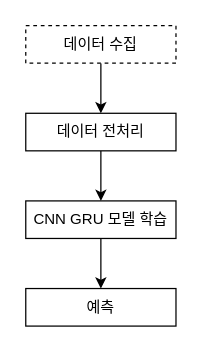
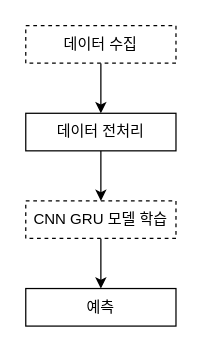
(101, 219) -> (101, 219)
